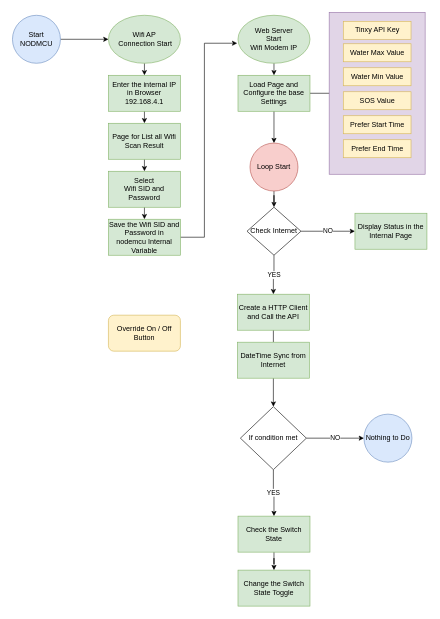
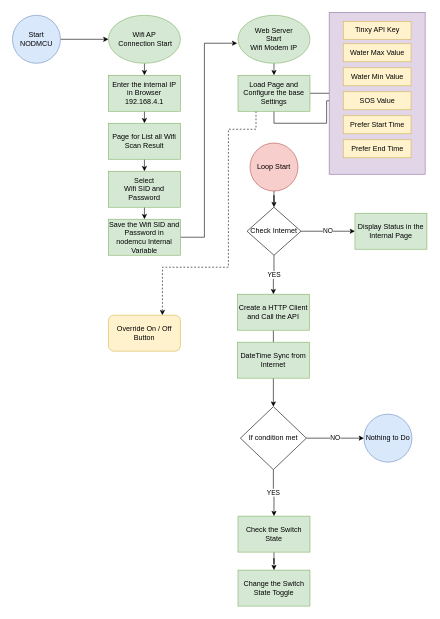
(274, 137) -> (311, 123)
none -> (228, 196)
